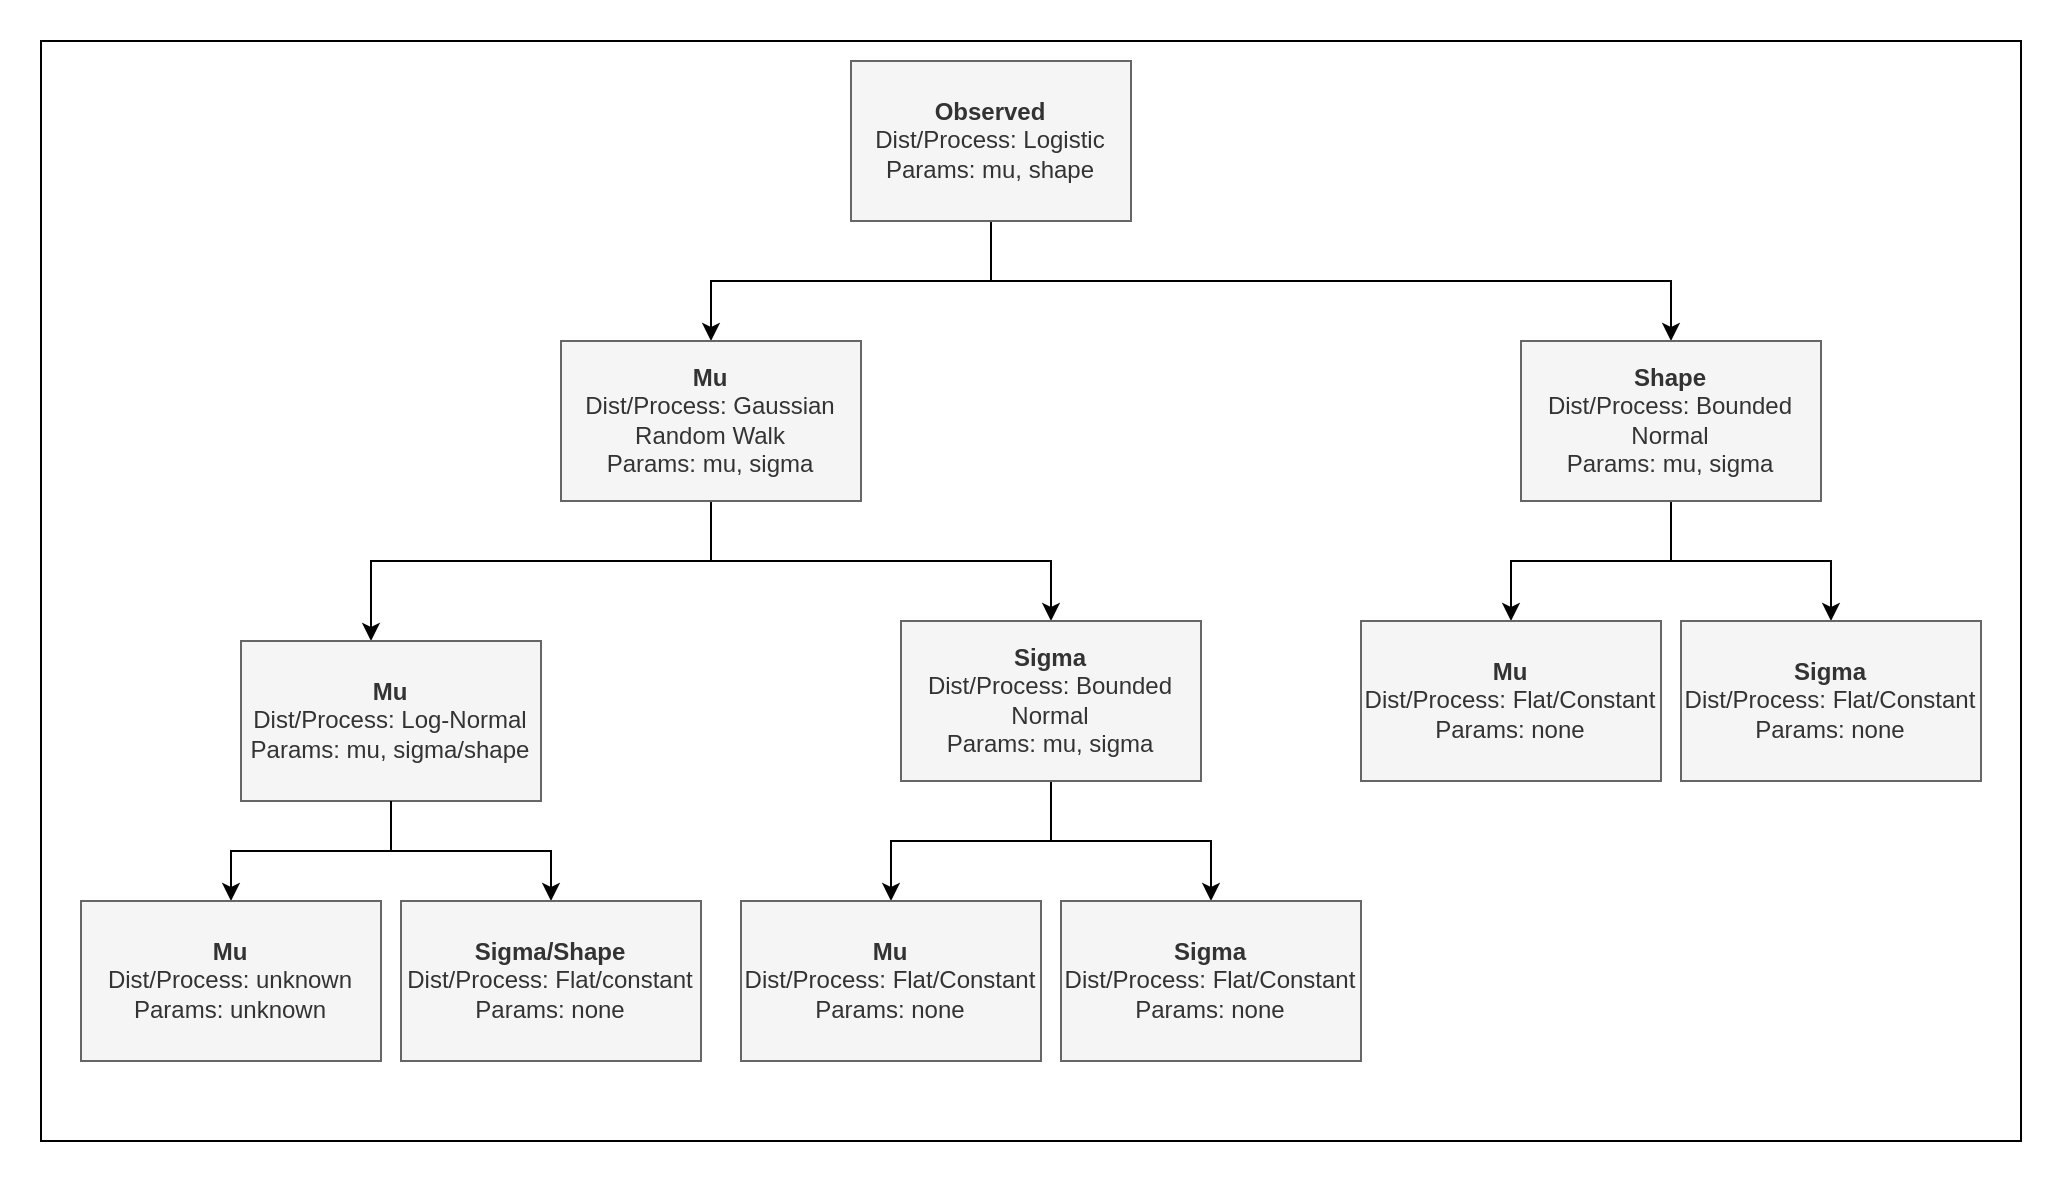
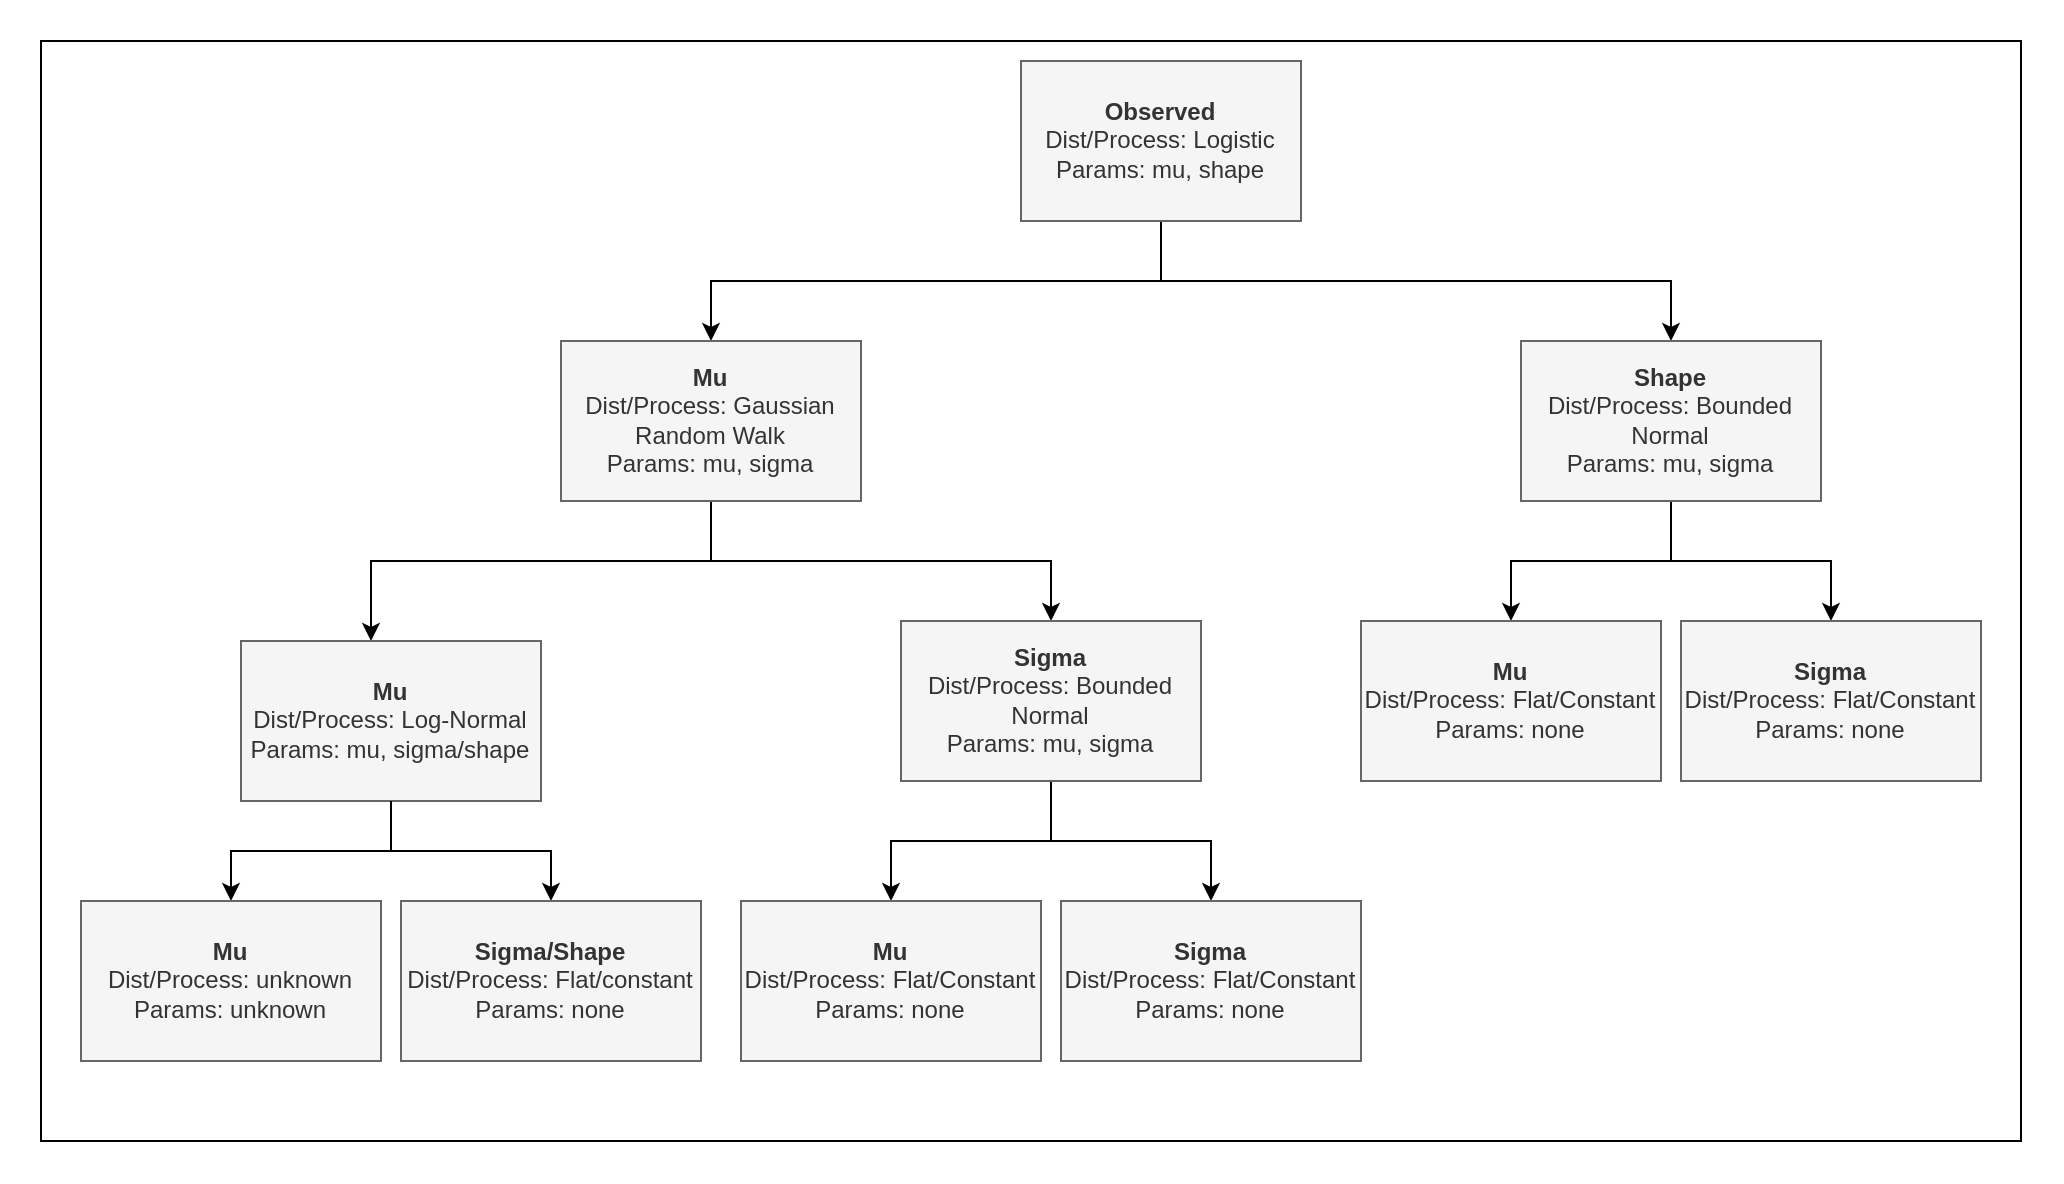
(991, 141) -> (1161, 141)
